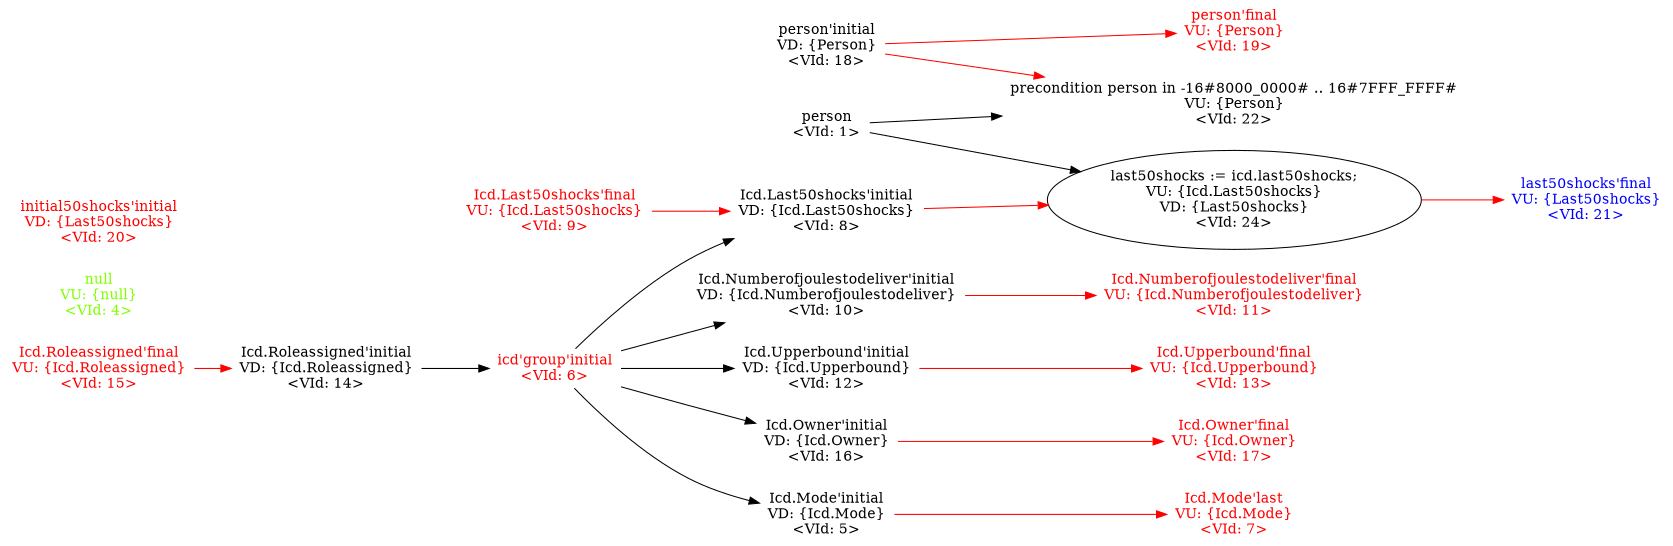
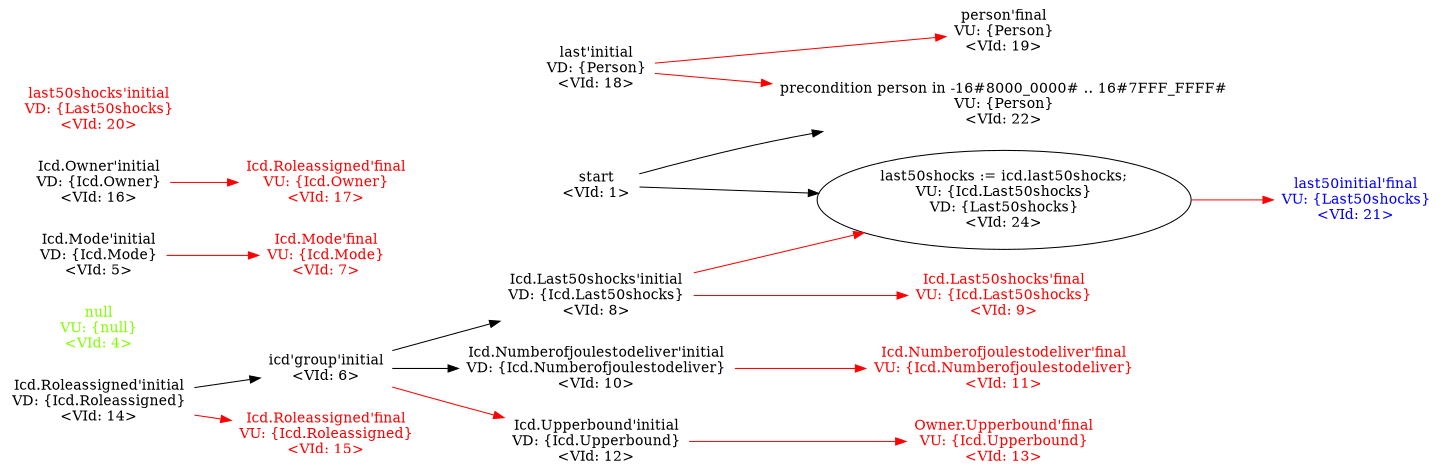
(1234, 31) -> (1004, 31)
(827, 46) -> (597, 68)
(827, 125) -> (597, 186)
(1586, 200) -> (1356, 200)
(686, 211) -> (795, 295)
(99, 223) -> (99, 109)
(208, 368) -> (208, 417)
(555, 368) -> (326, 368)
(672, 368) -> (443, 401)
(1234, 368) -> (1004, 441)
(683, 404) -> none
(1234, 441) -> (326, 182)
(654, 457) -> none
(1234, 514) -> (326, 255)
